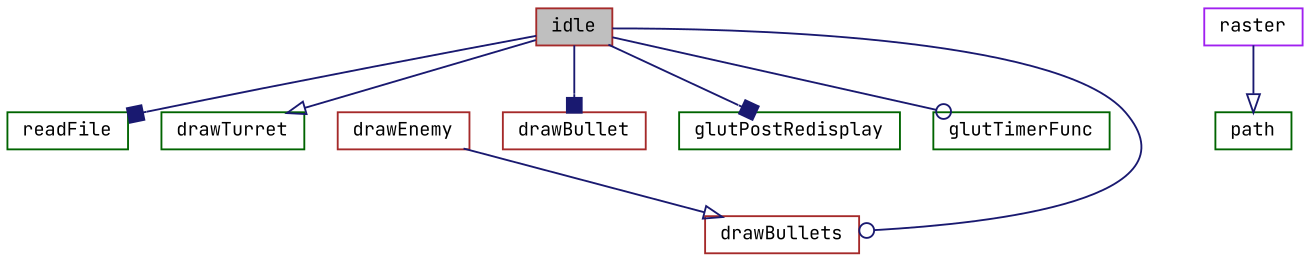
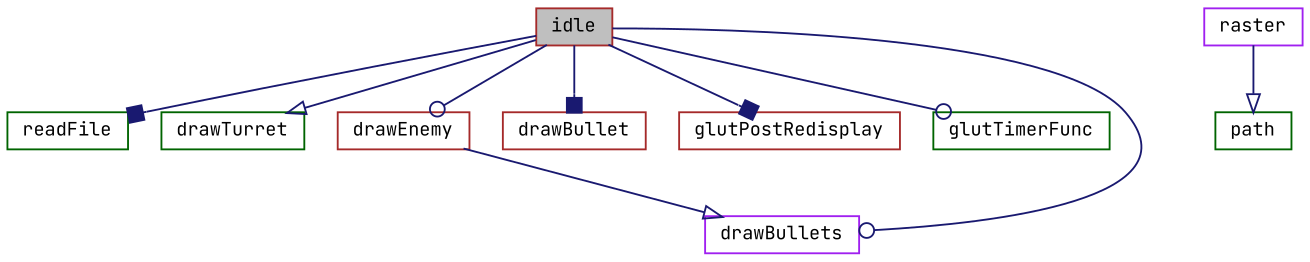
none -> (495, 75)
(790, 131) -> (790, 131)
(782, 235) -> (782, 235)
